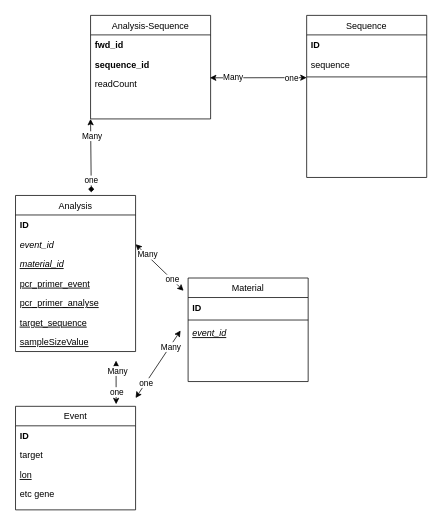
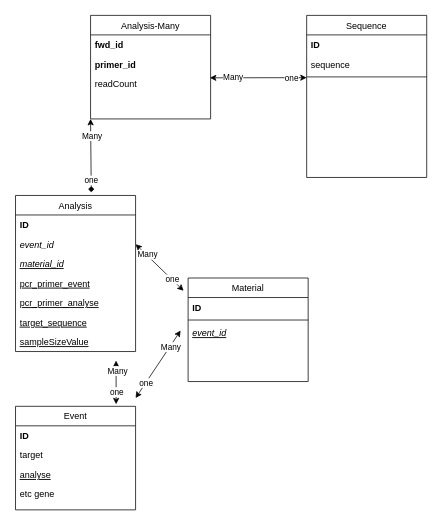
(150, 26) -> (150, 26)
(121, 65) -> (115, 65)
(26, 475) -> (36, 475)
